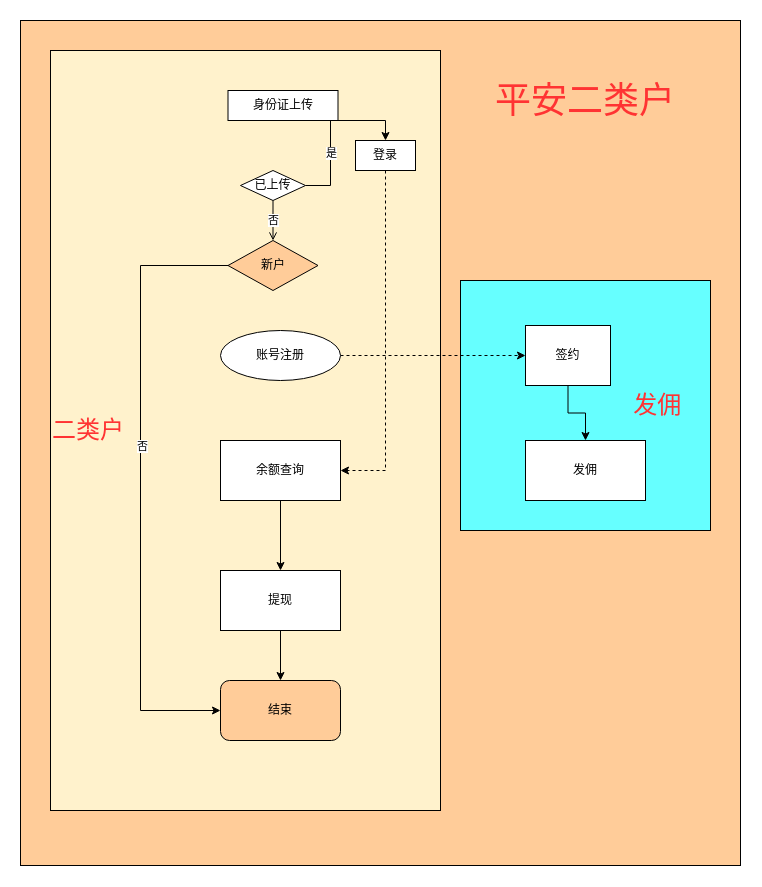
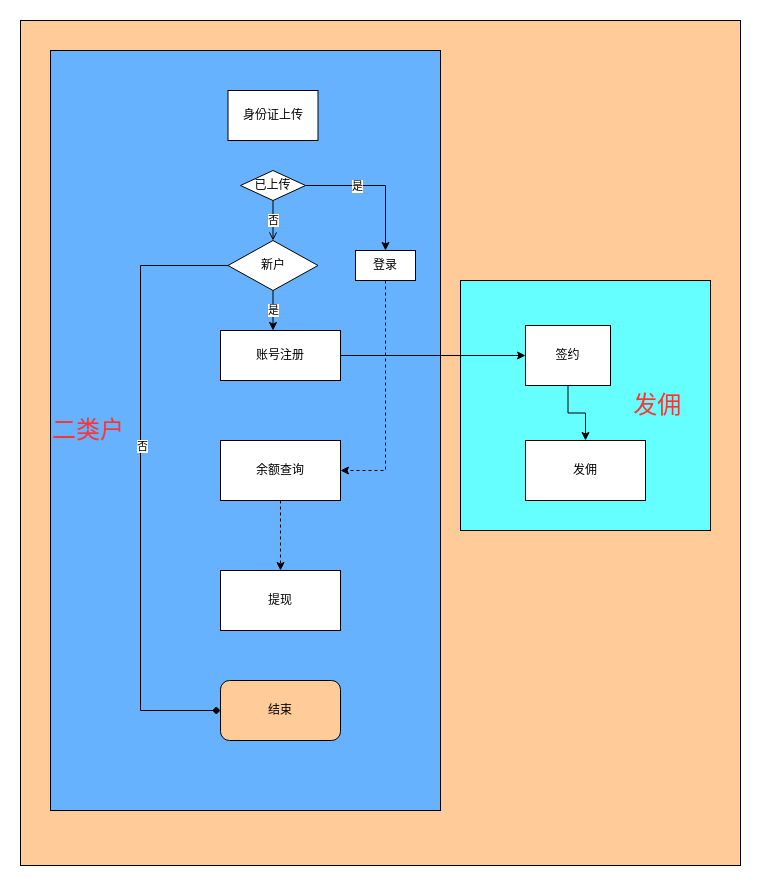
(586, 101) -> none
(283, 106) -> (273, 116)
(386, 156) -> (386, 266)
(273, 266) -> (273, 266)
none -> (273, 307)
(281, 356) -> (281, 356)
(430, 356) -> (430, 356)
(246, 431) -> (246, 431)
(281, 532) -> (281, 532)
(141, 618) -> (141, 617)
(281, 652) -> none
